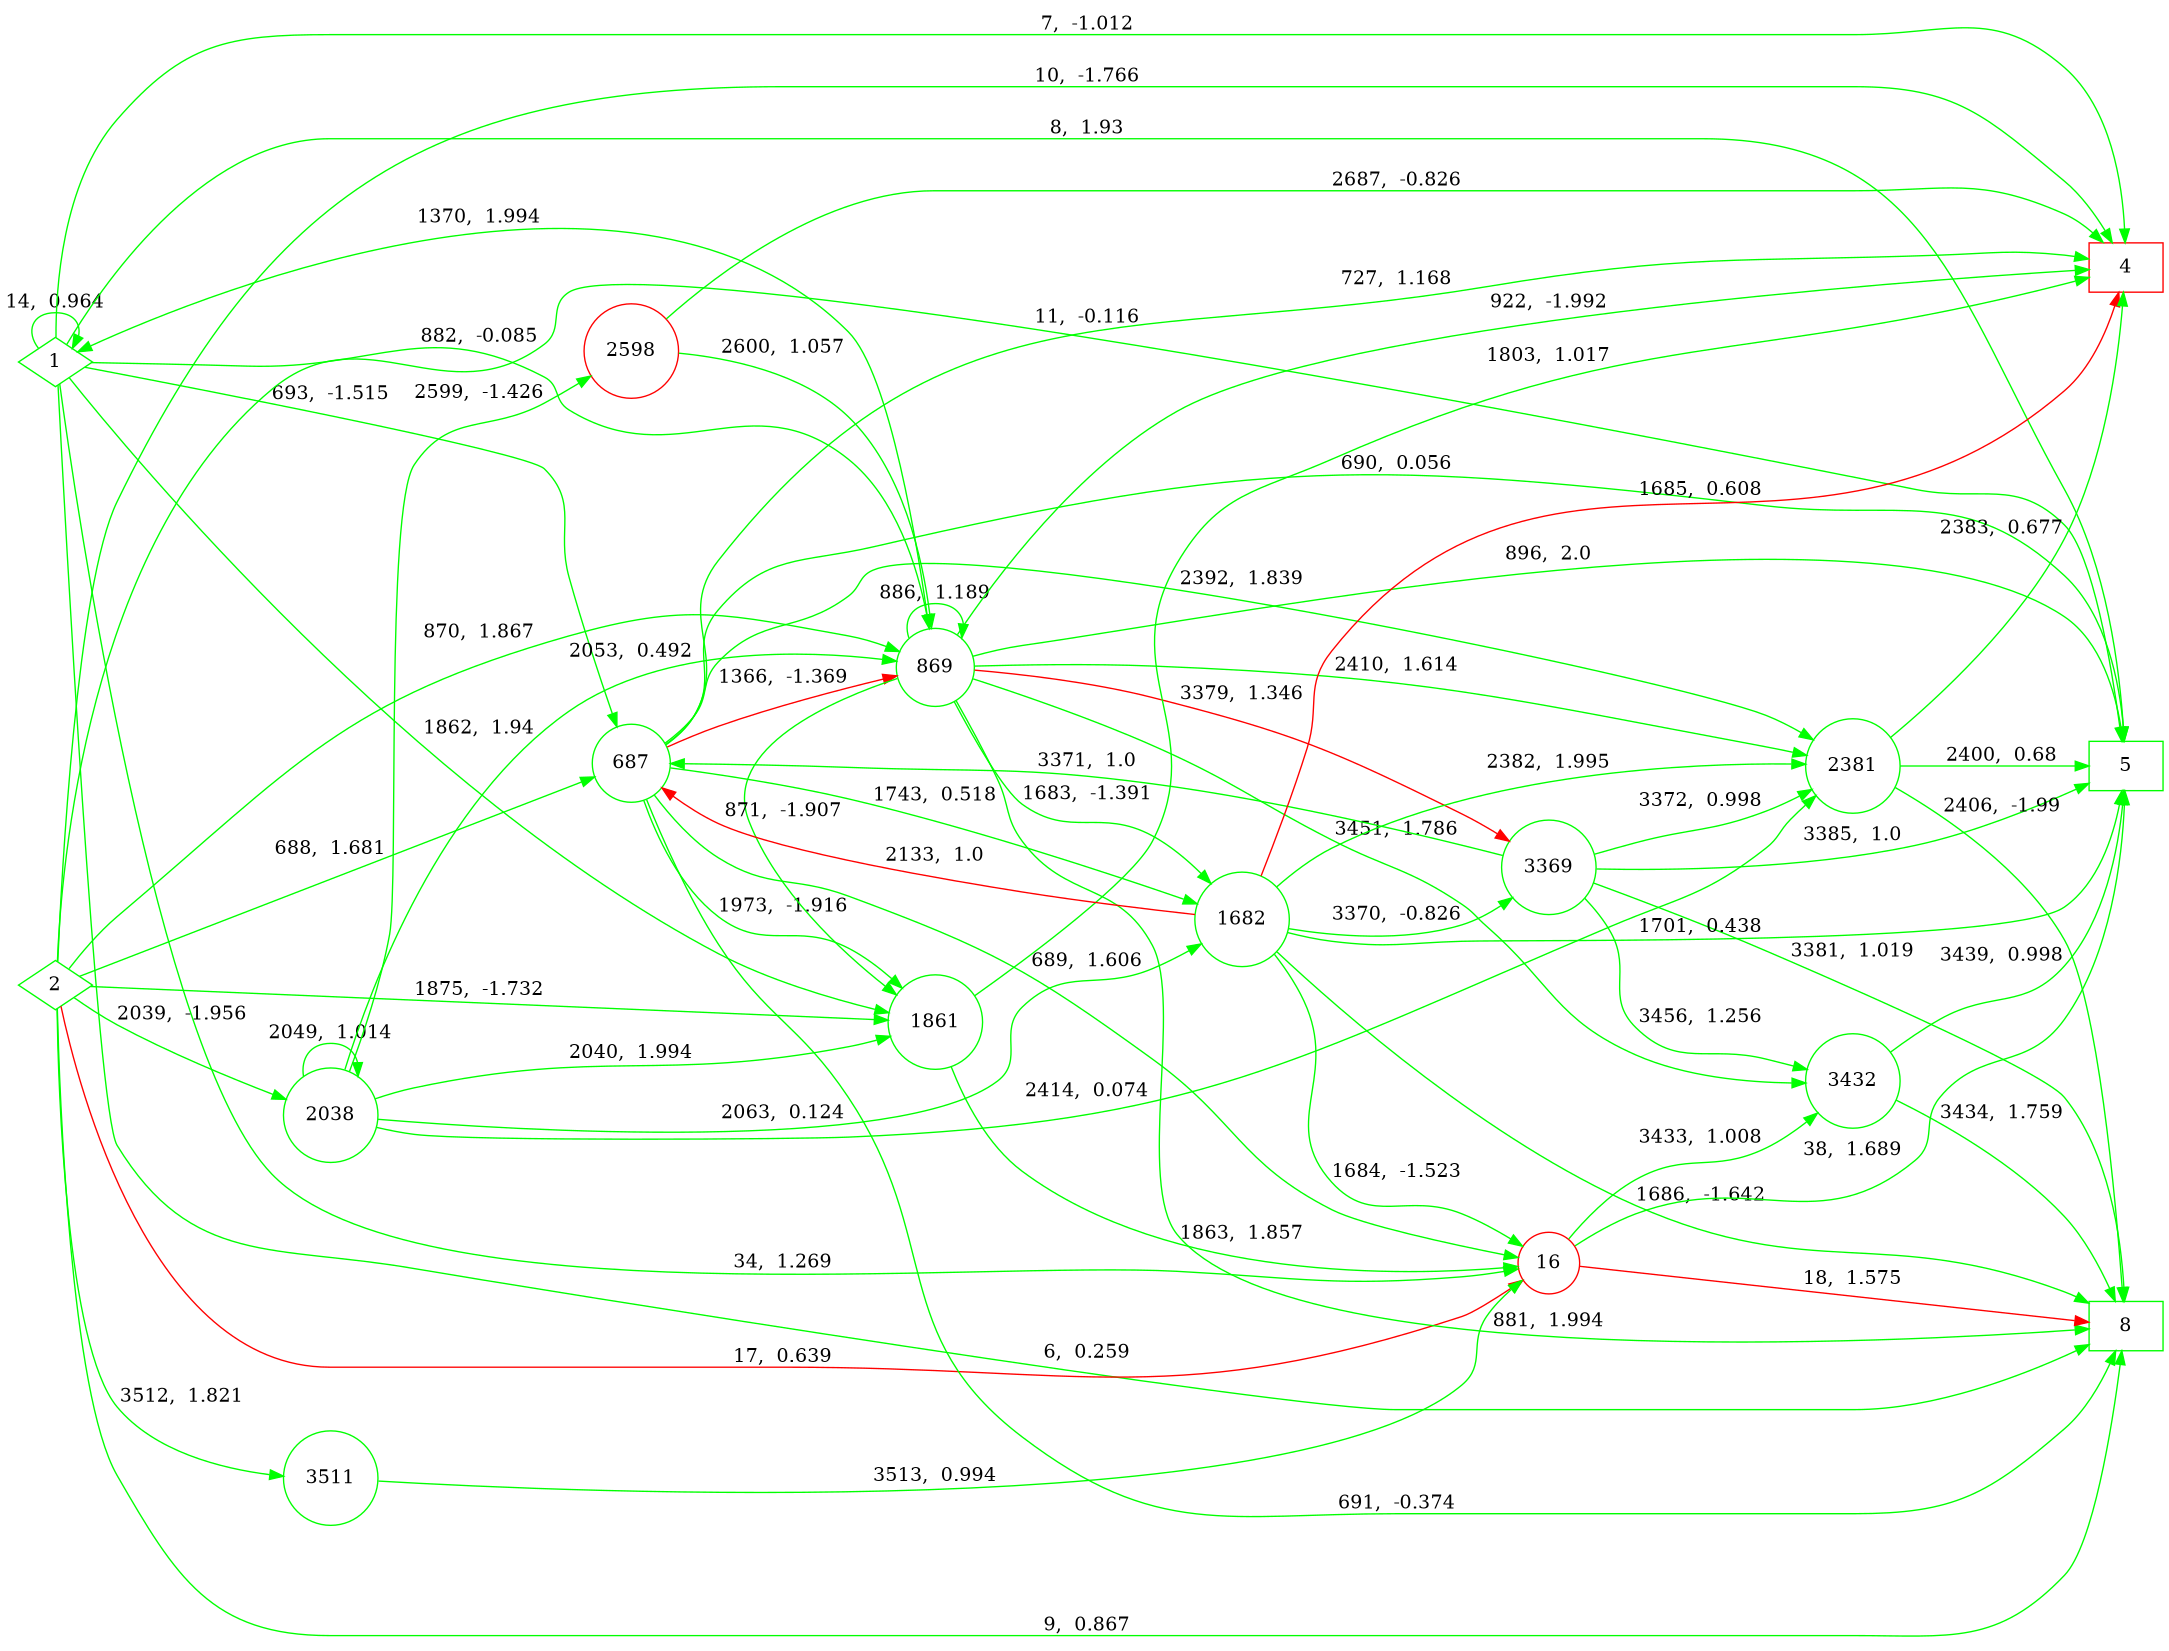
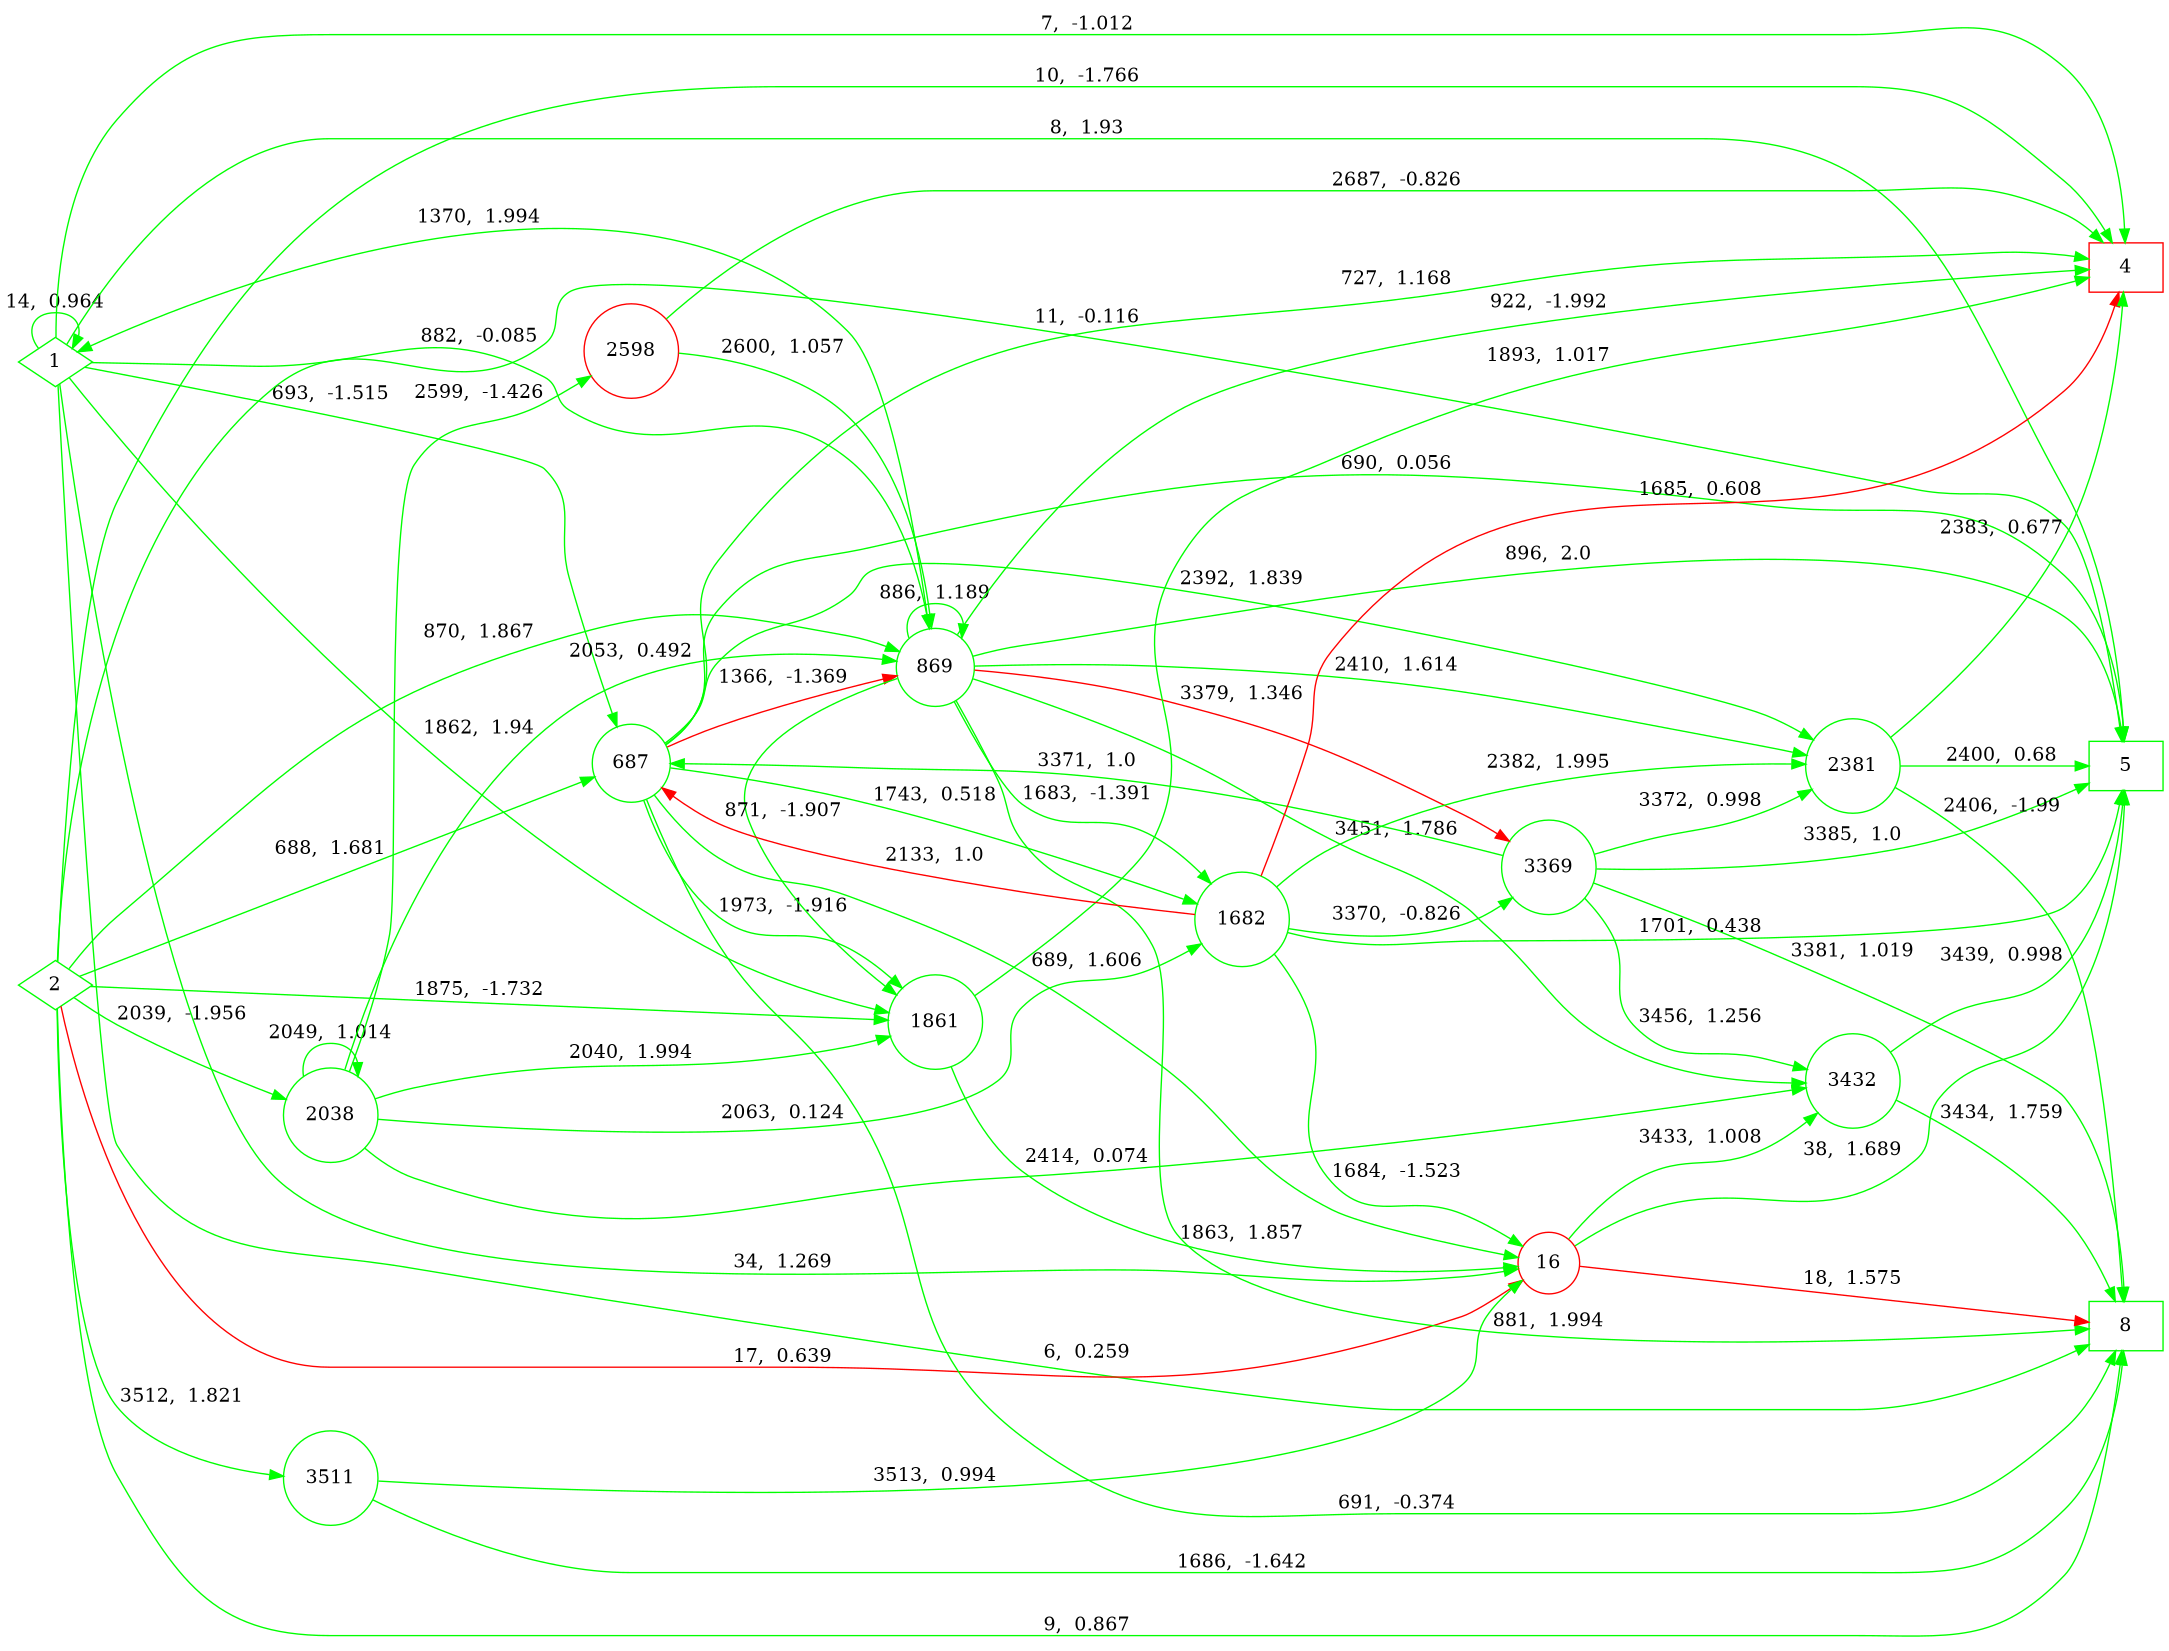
(1549, 356) -> (1549, 356)
(1126, 1107) -> (1073, 1173)
(1662, 1216) -> (1300, 1573)
